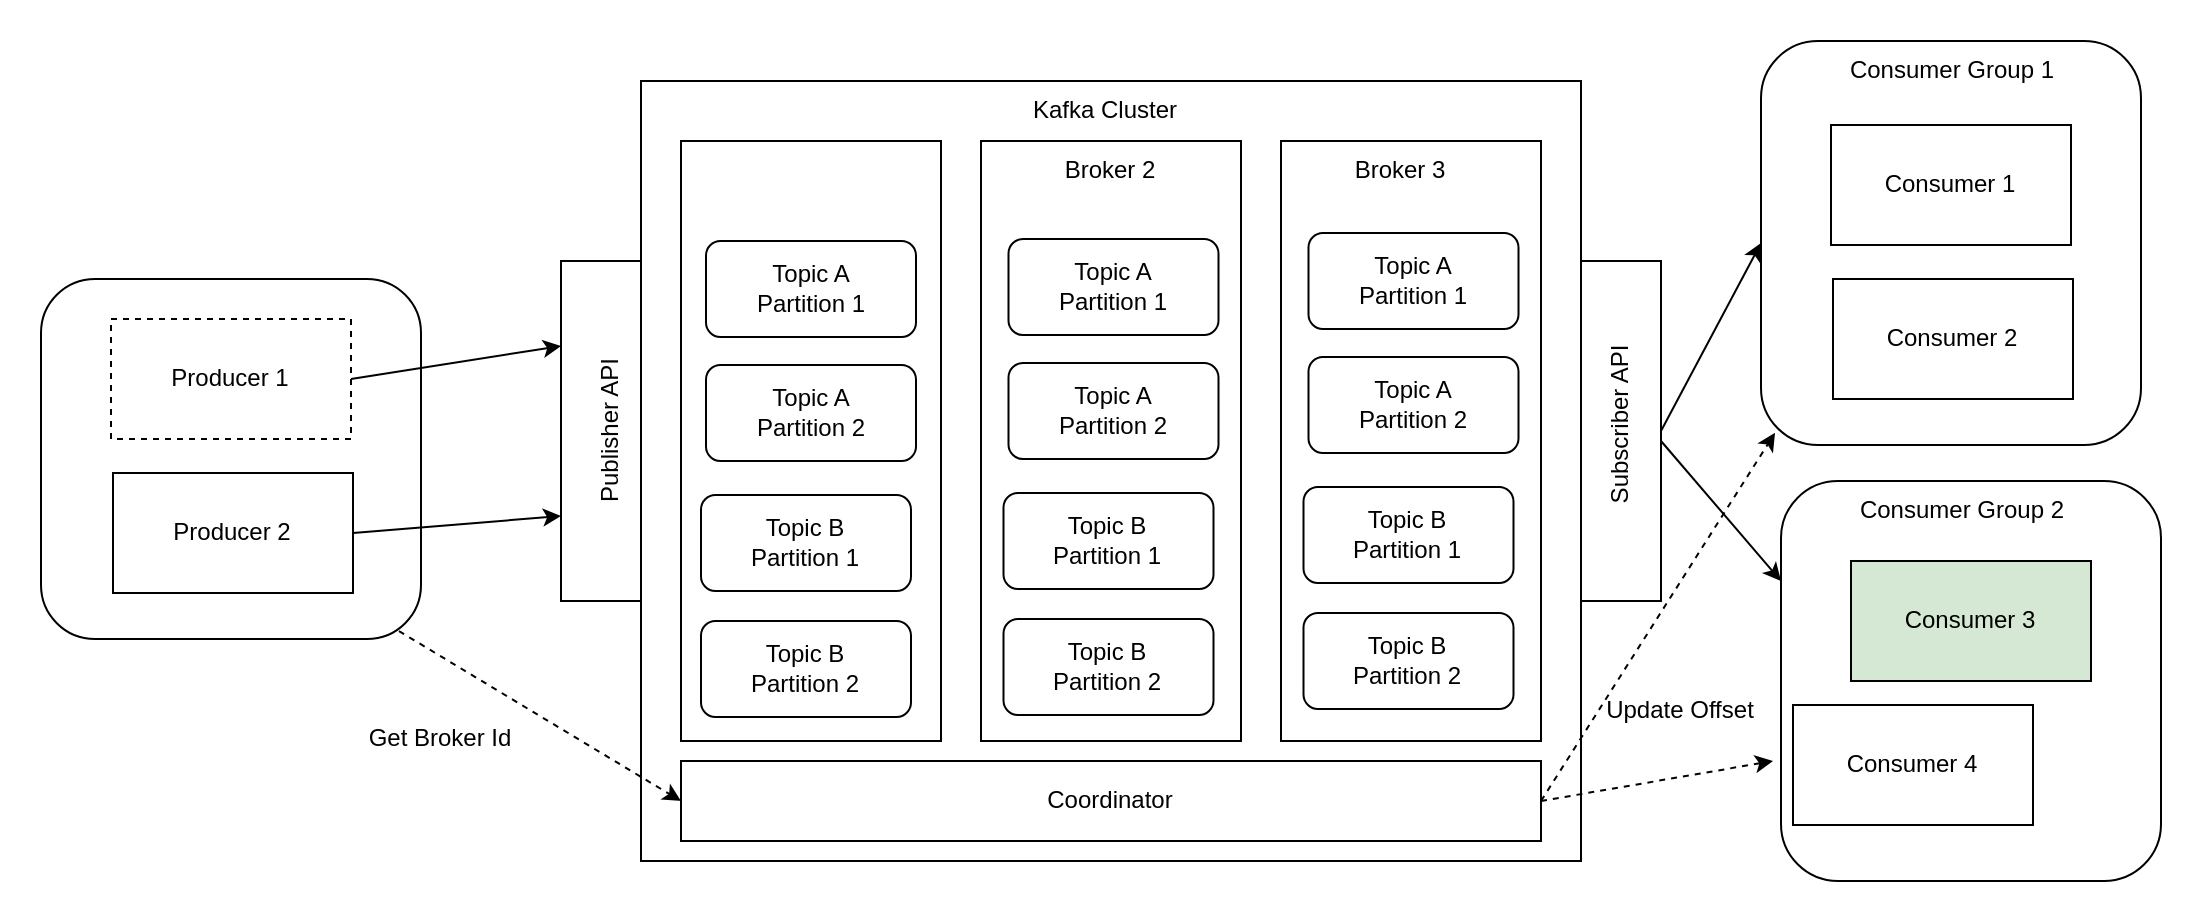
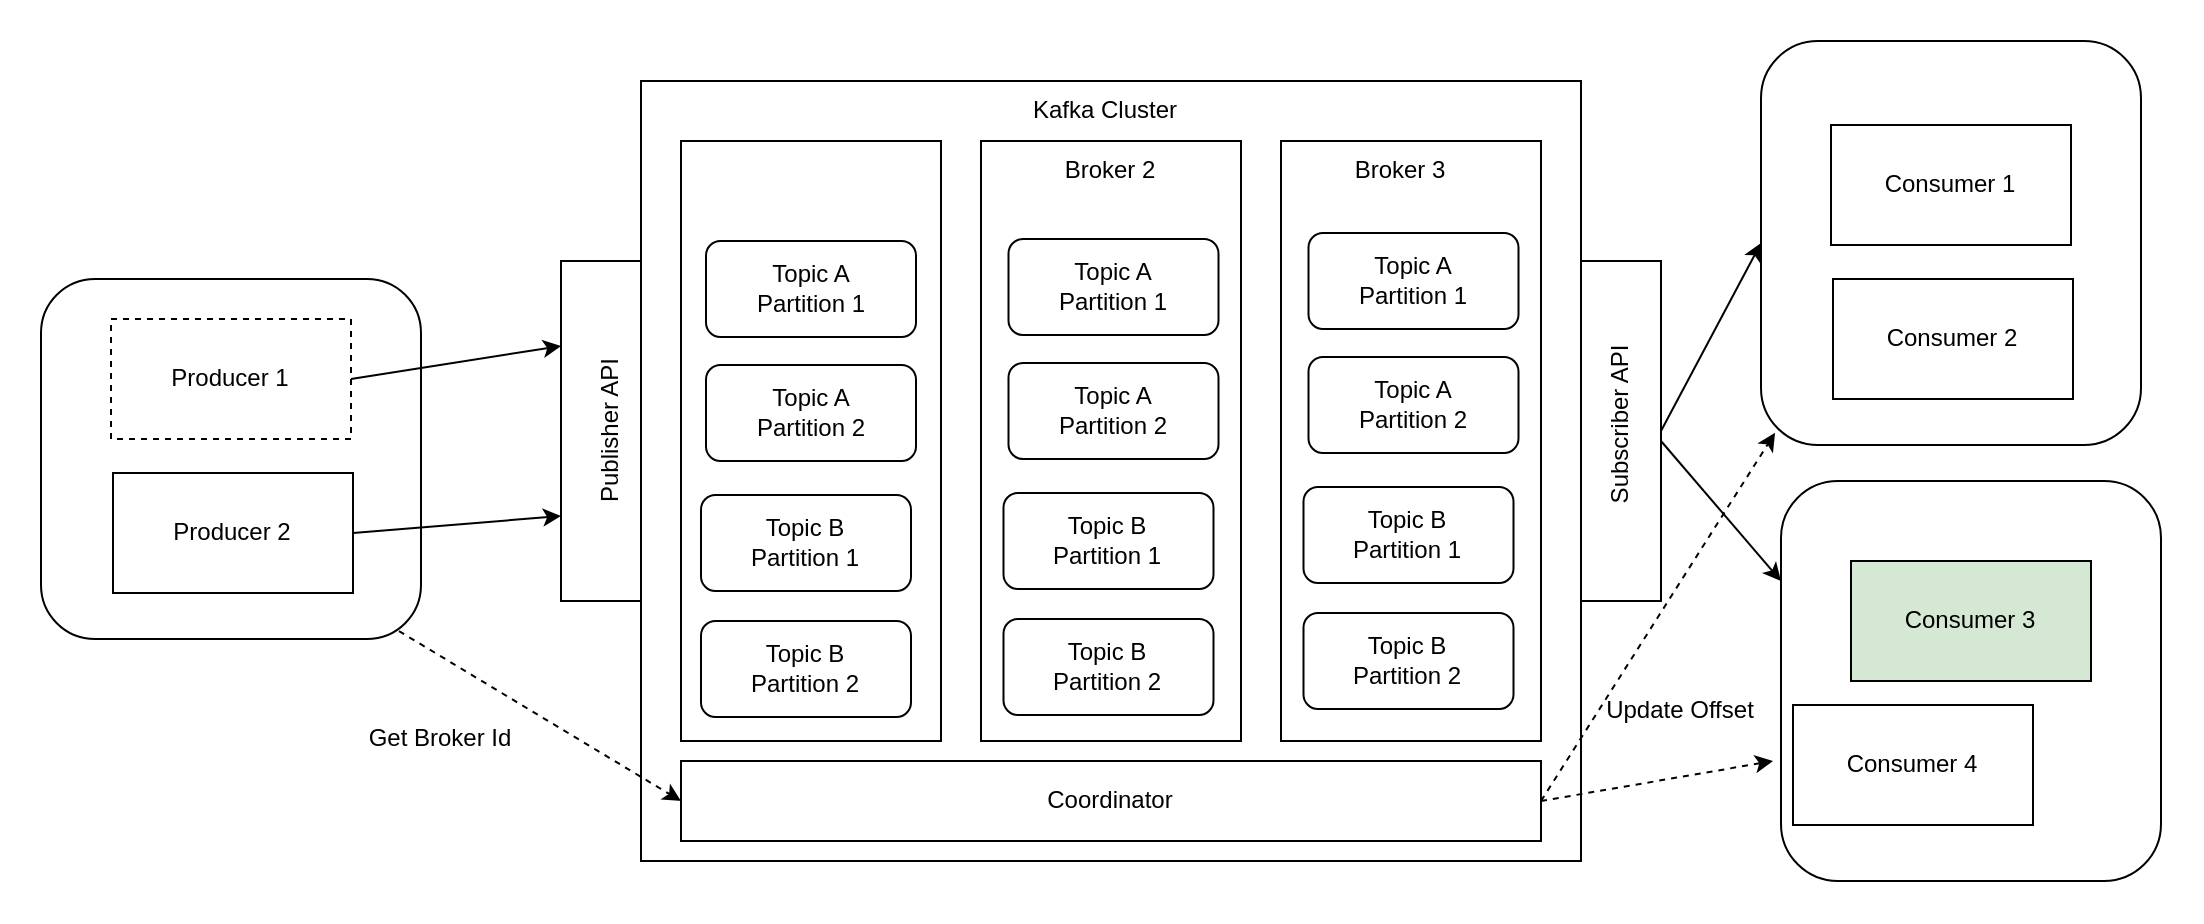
(1953, 71) -> none
(1963, 511) -> none
